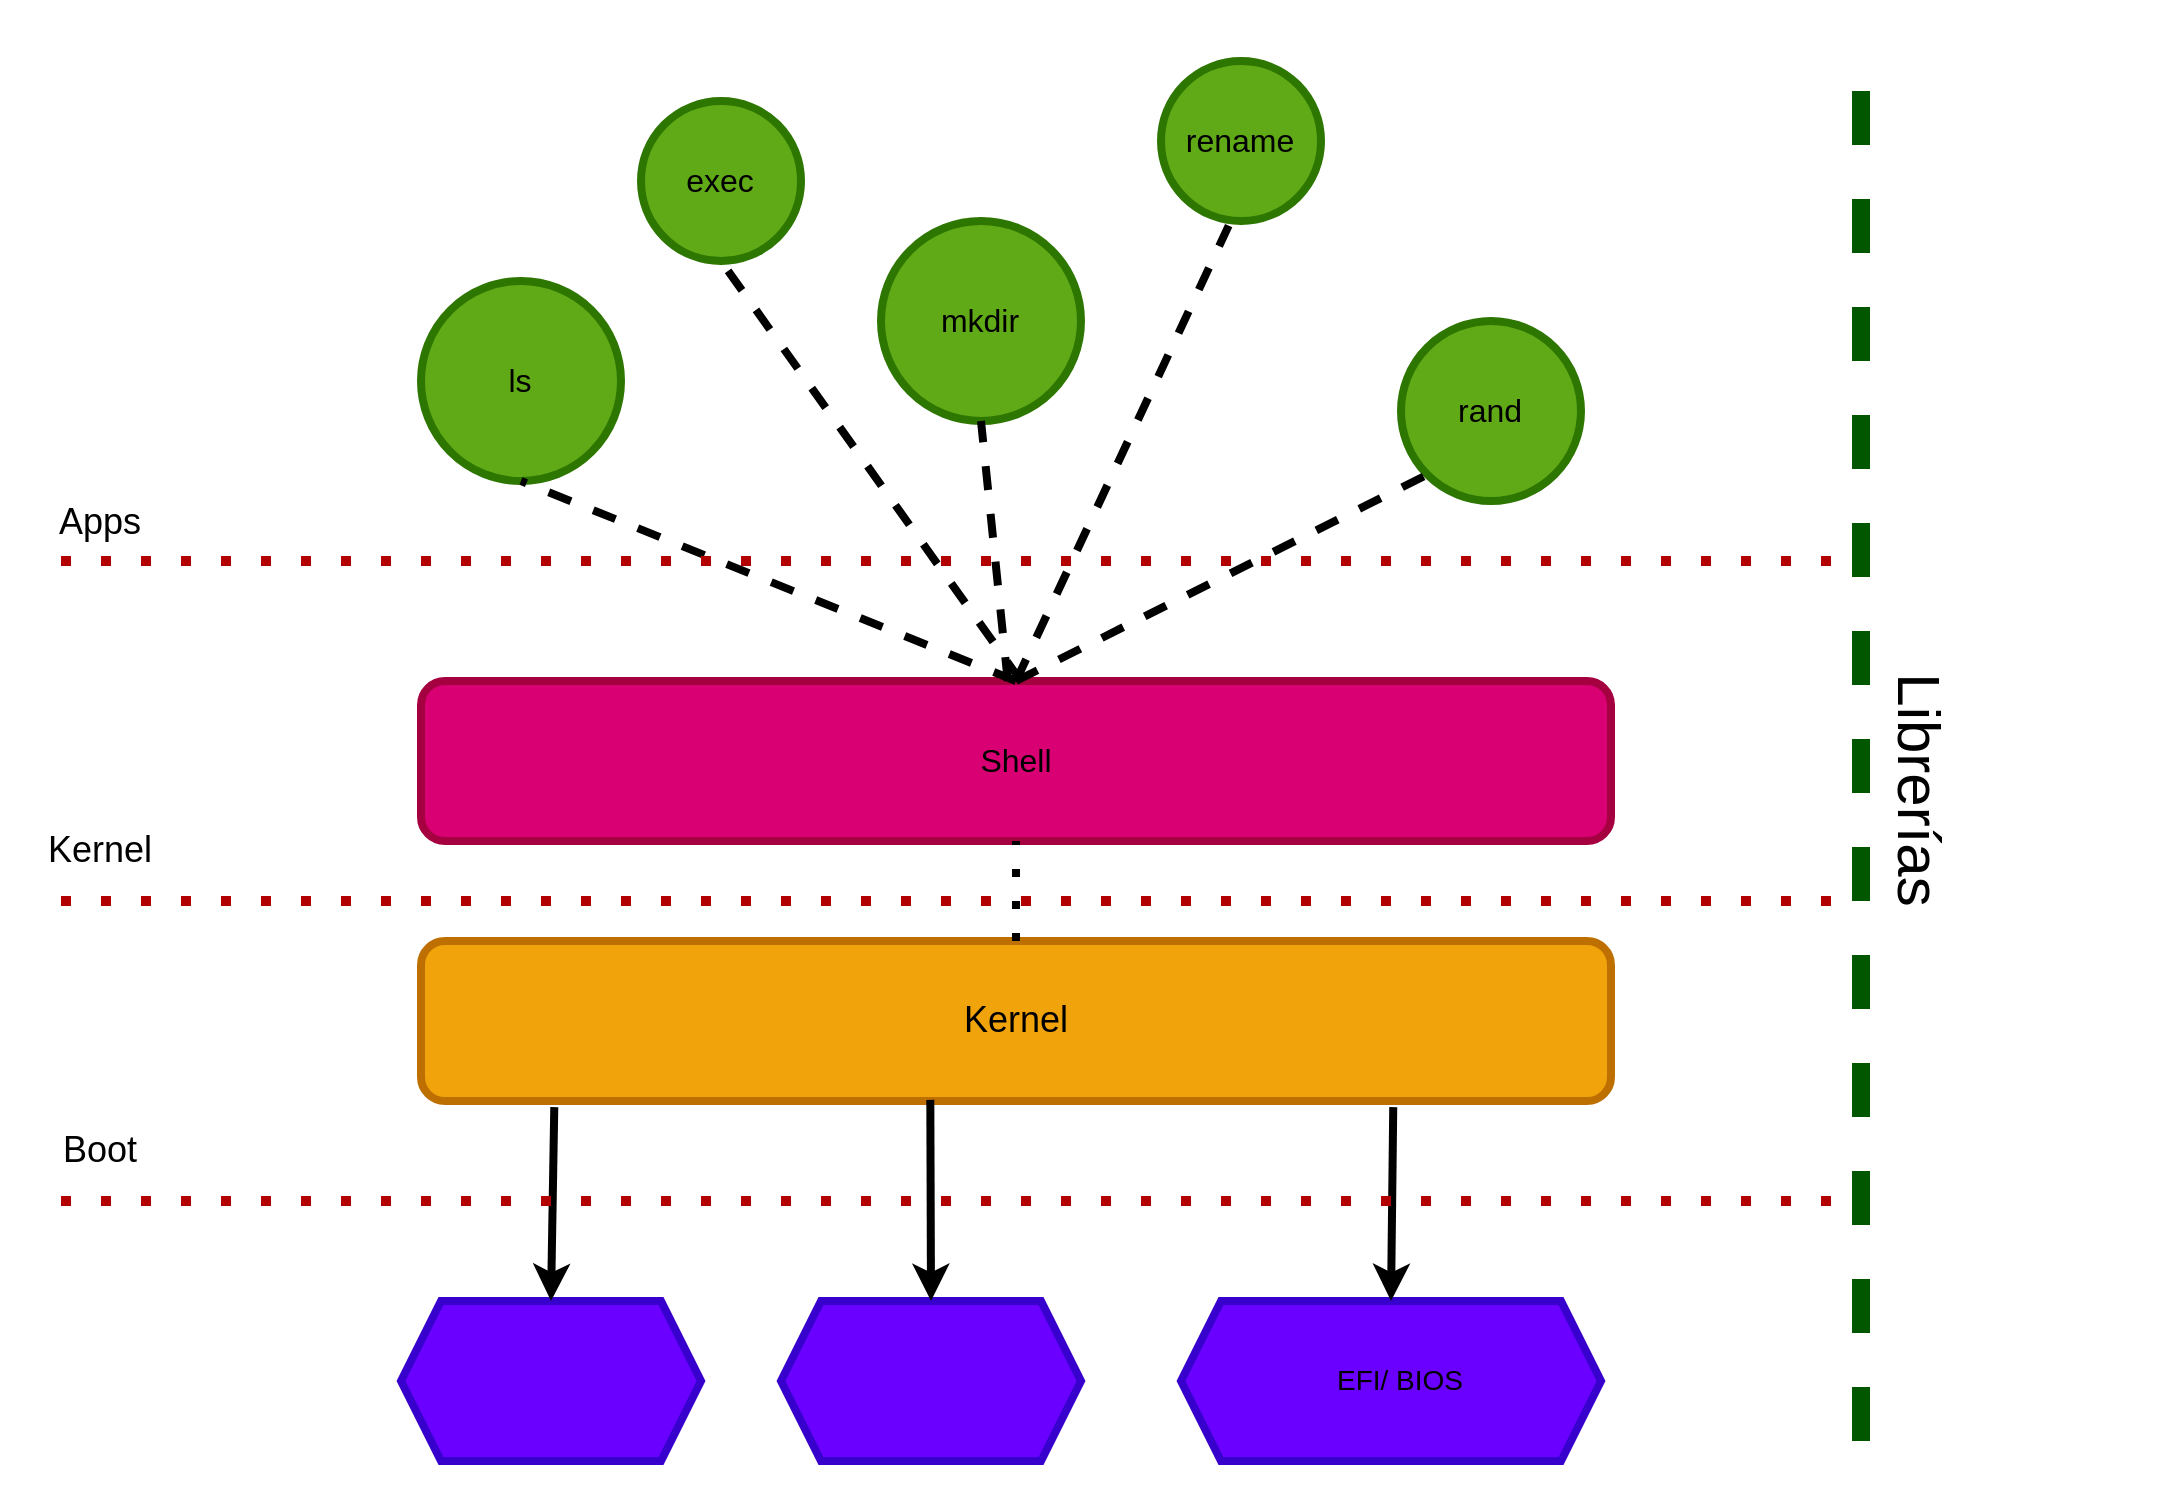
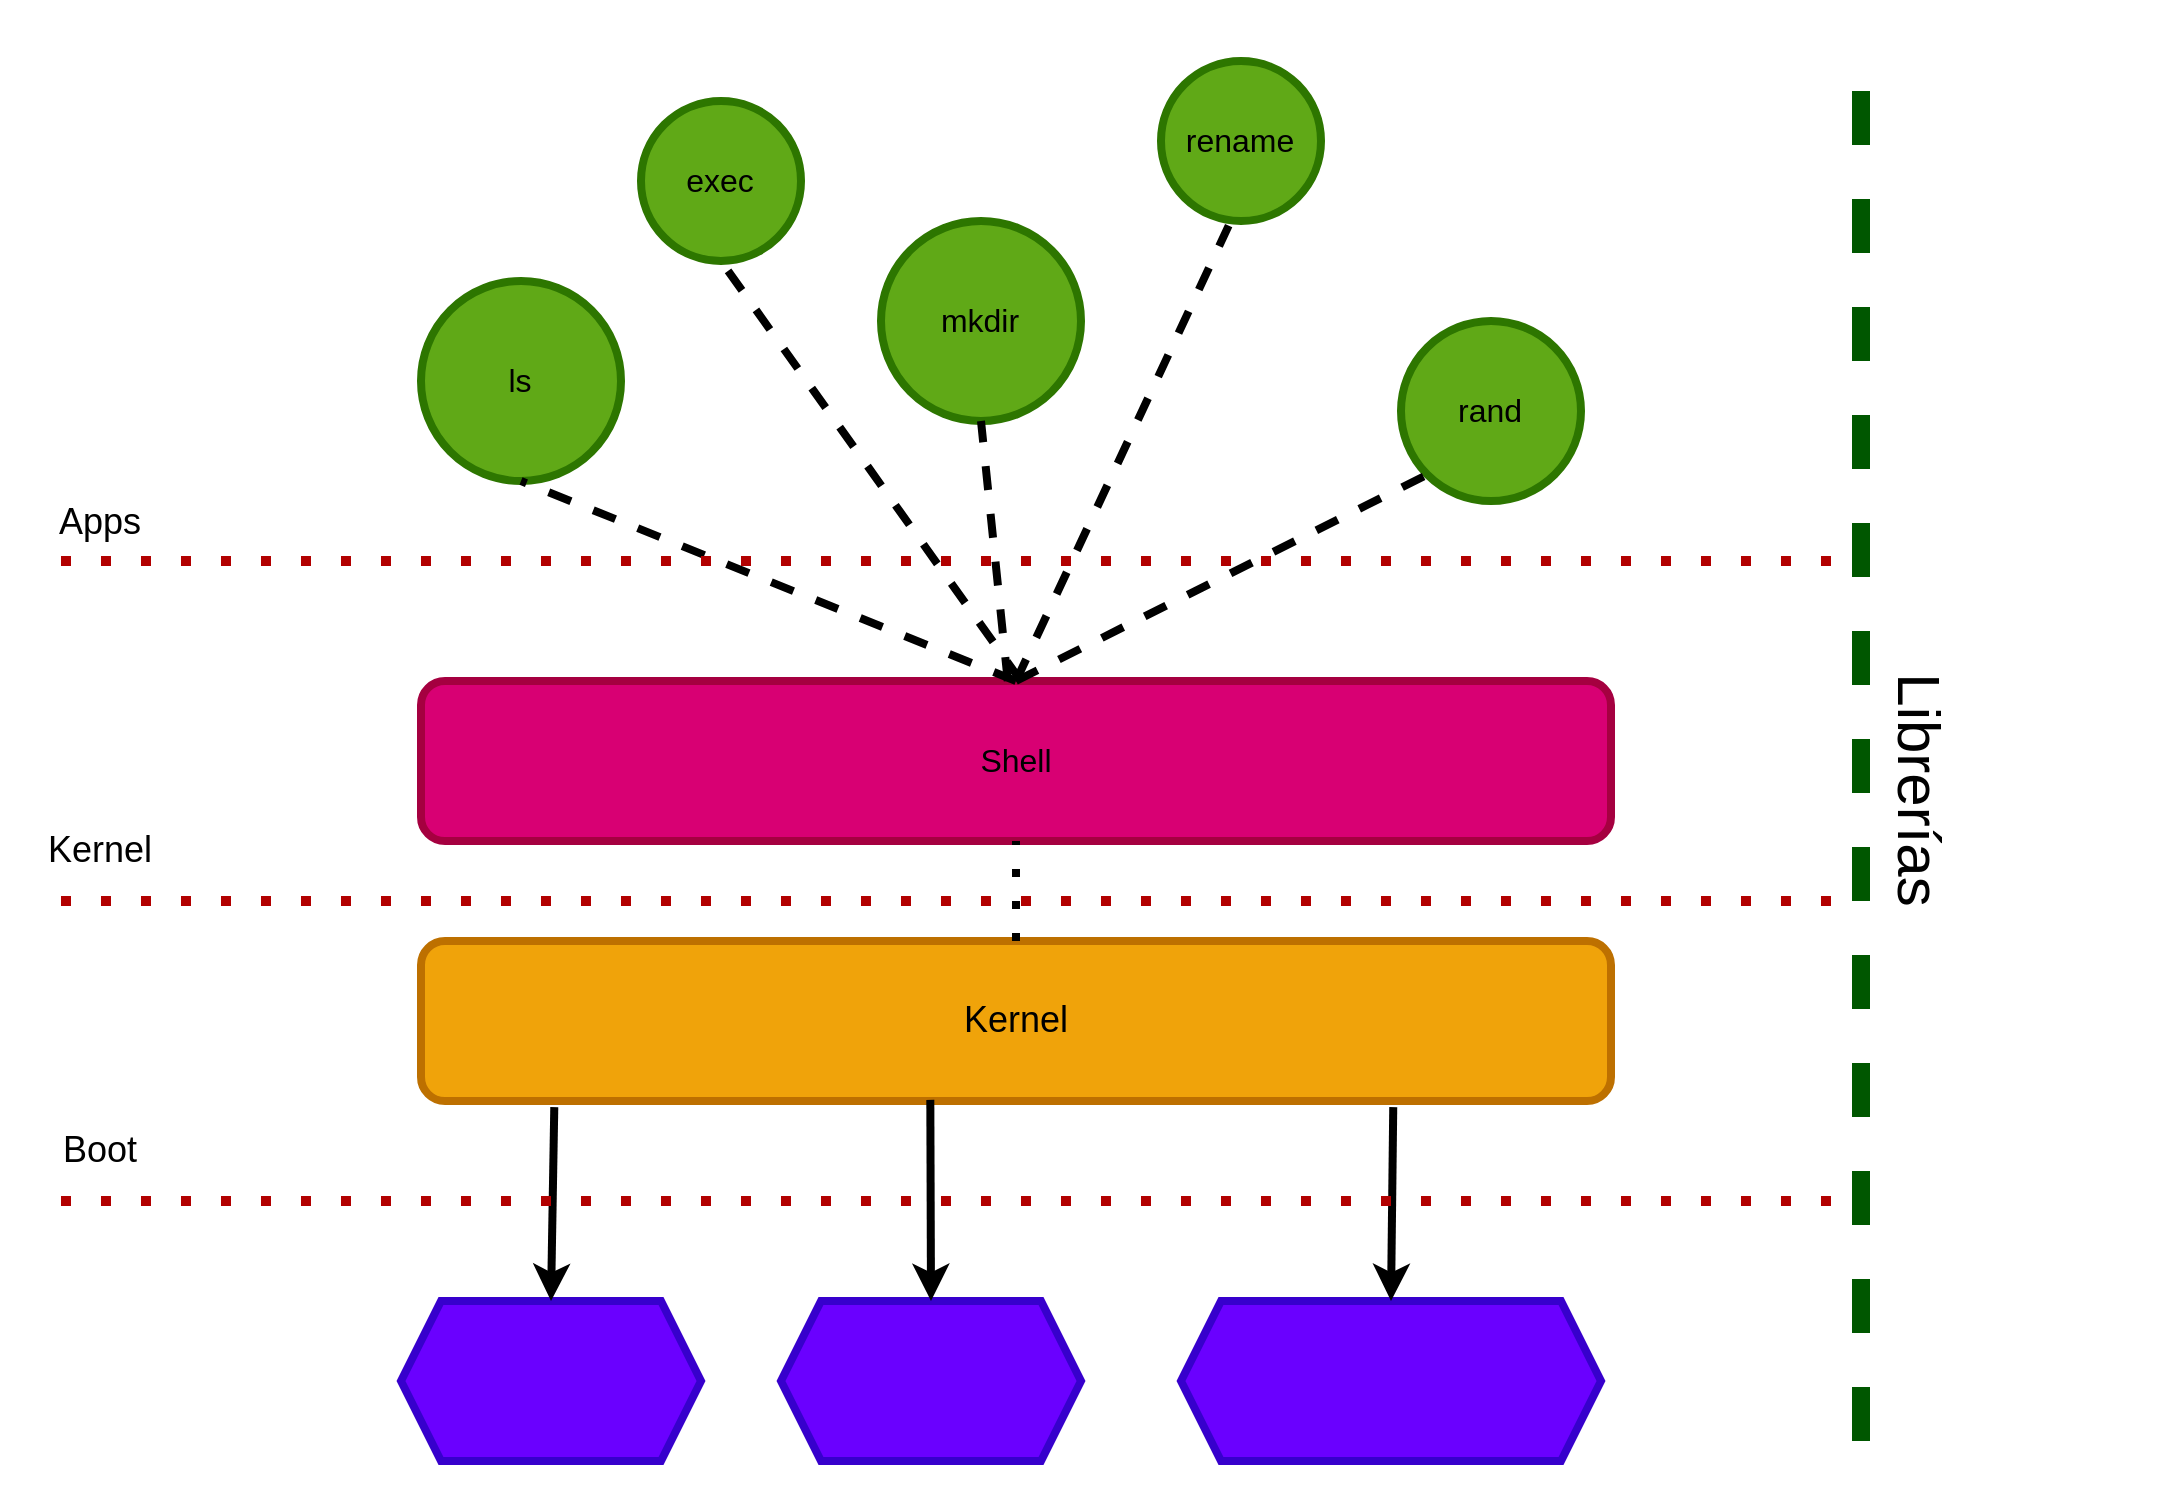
(1401, 1381) -> none
